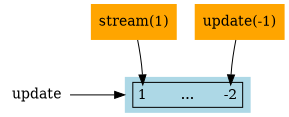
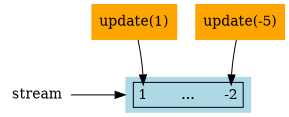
(134, 22) -> (134, 22)
(240, 22) -> (240, 22)
(37, 95) -> (37, 95)
